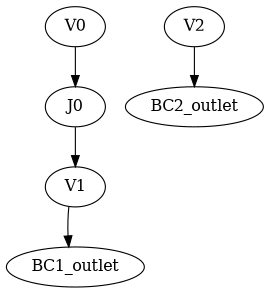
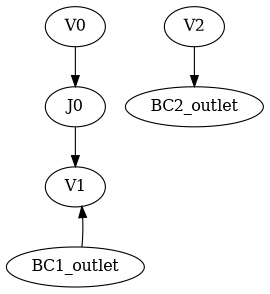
(68, 221) -> (83, 232)
